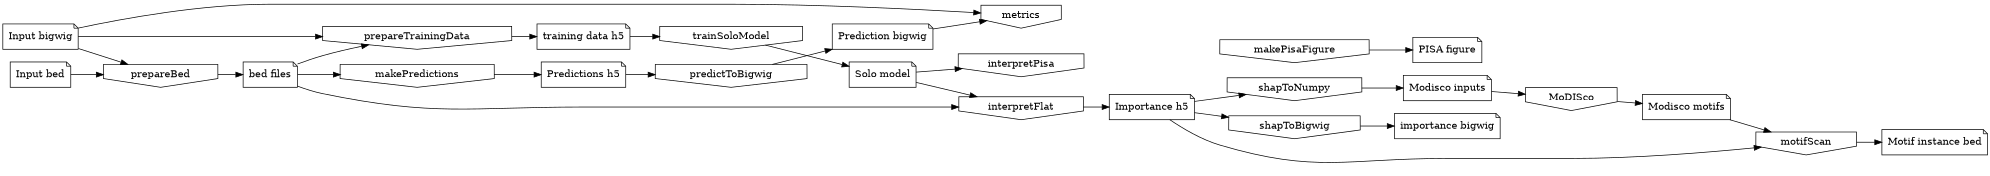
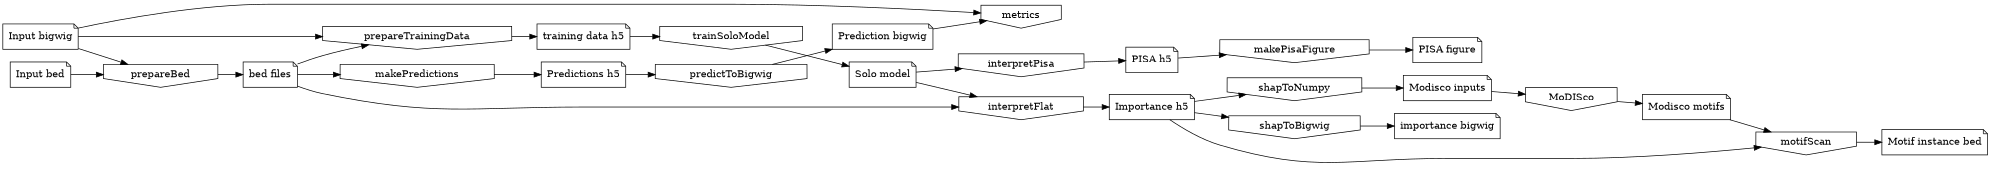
none -> (1152, 60)
